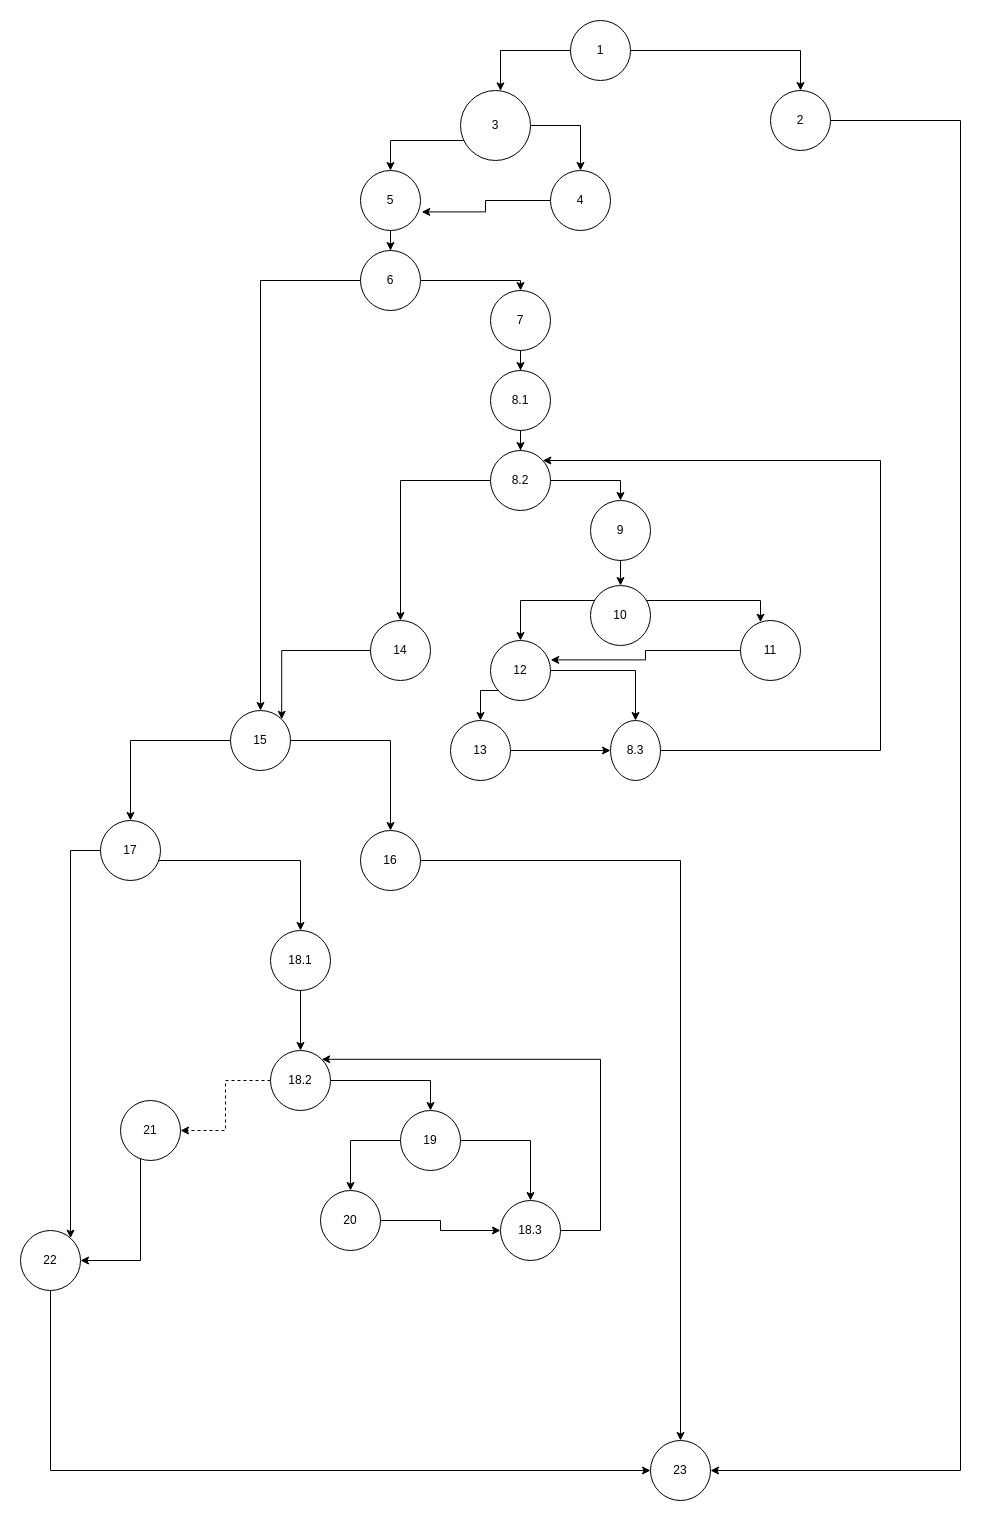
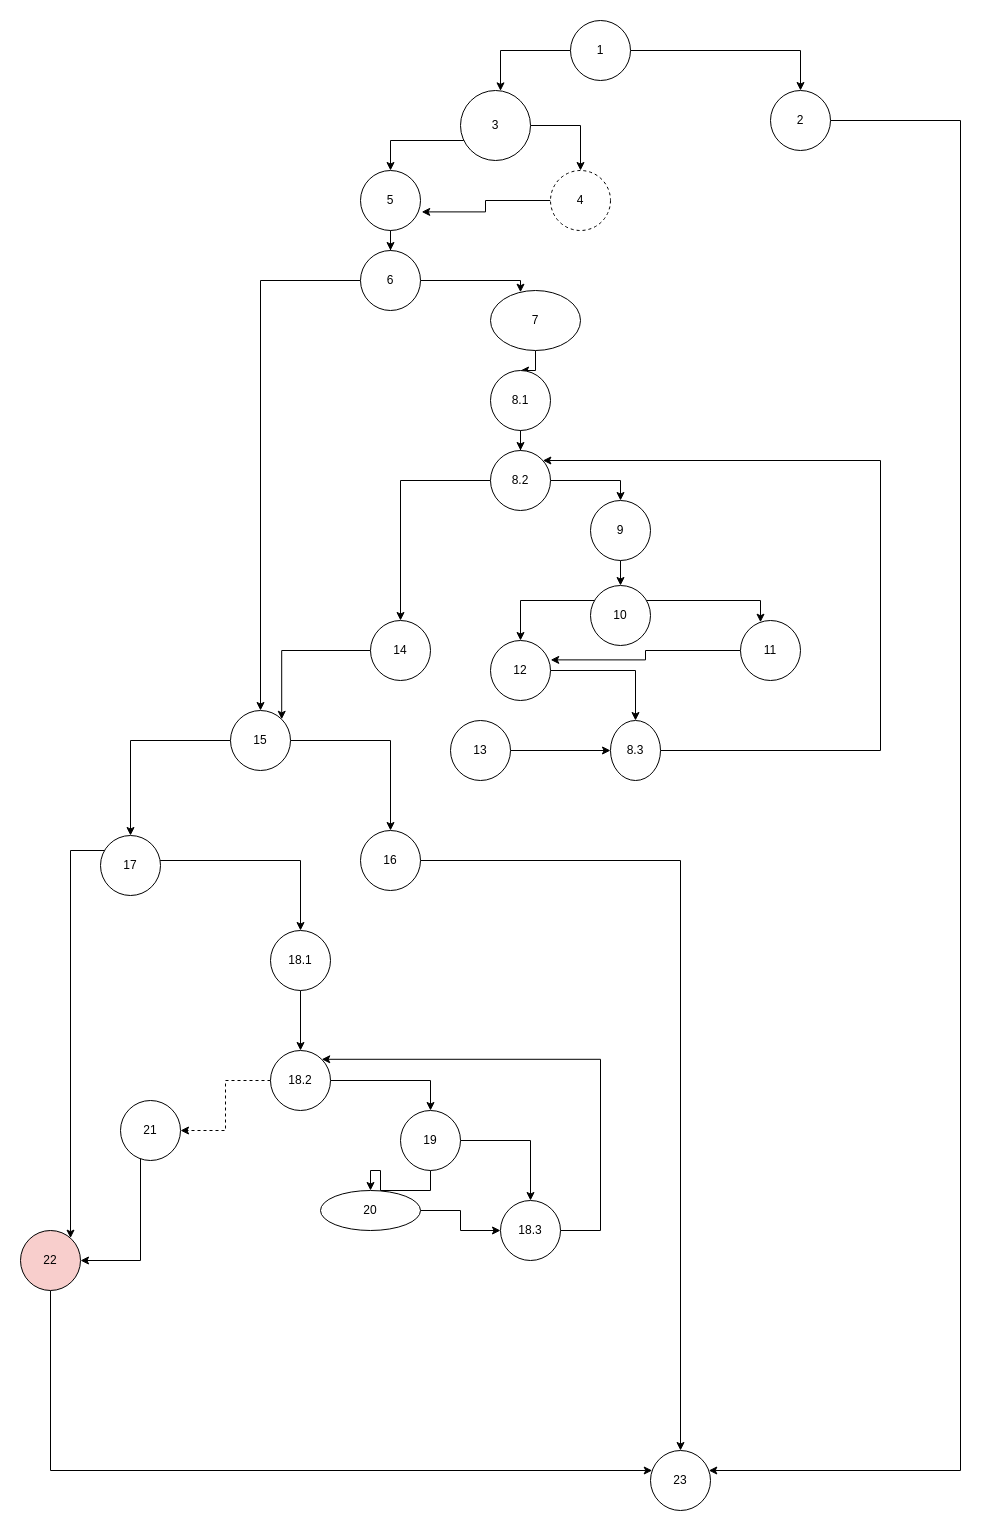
(581, 201) -> (581, 201)
(521, 321) -> (536, 321)
(481, 694) -> none
(131, 851) -> (131, 866)
(351, 1221) -> (371, 1211)
(51, 1261) -> (51, 1261)
(681, 1471) -> (681, 1481)
